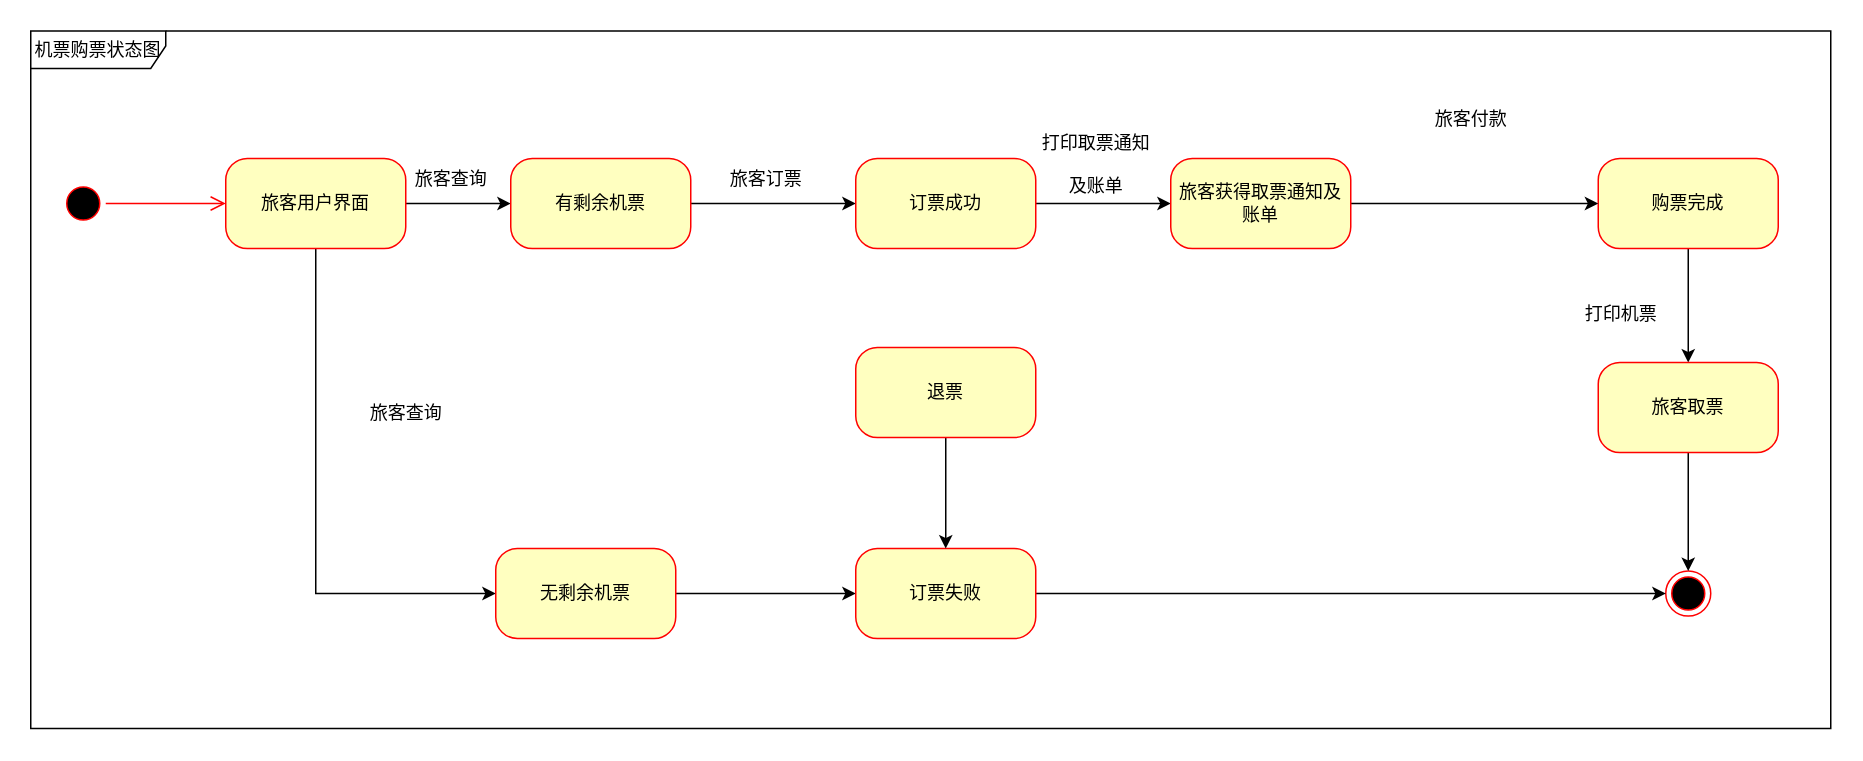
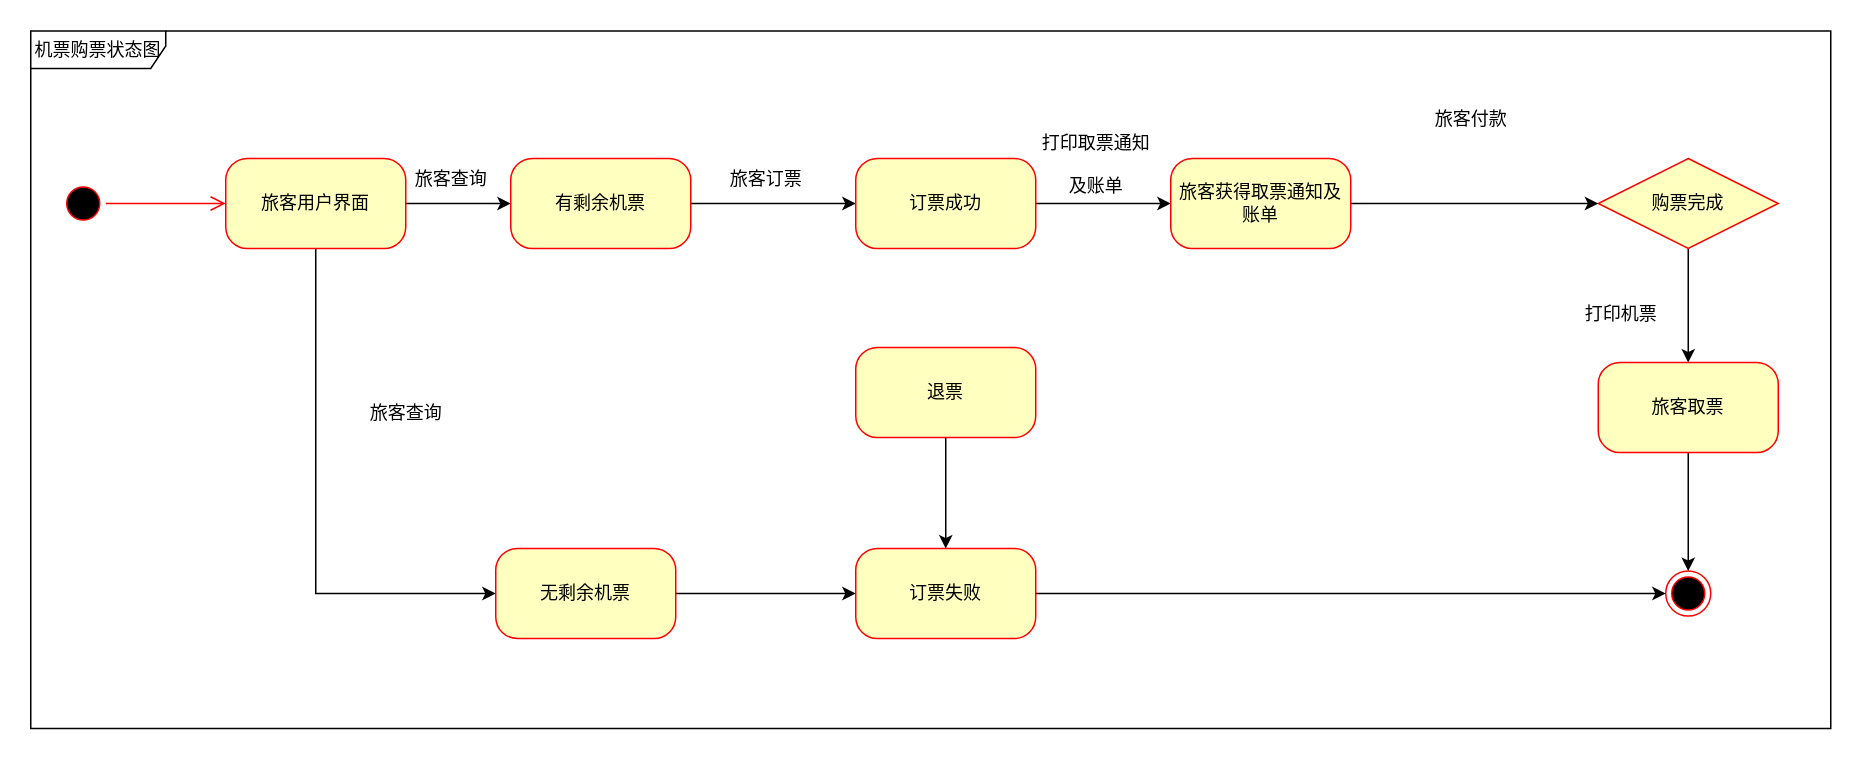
(1688, 203) -> (1688, 203)
